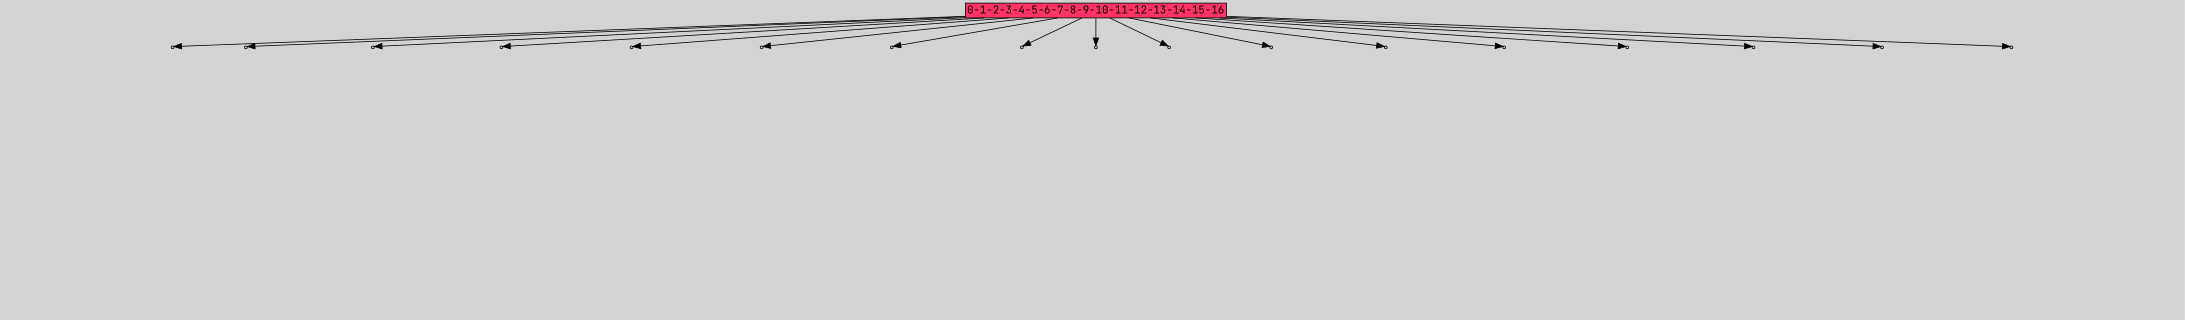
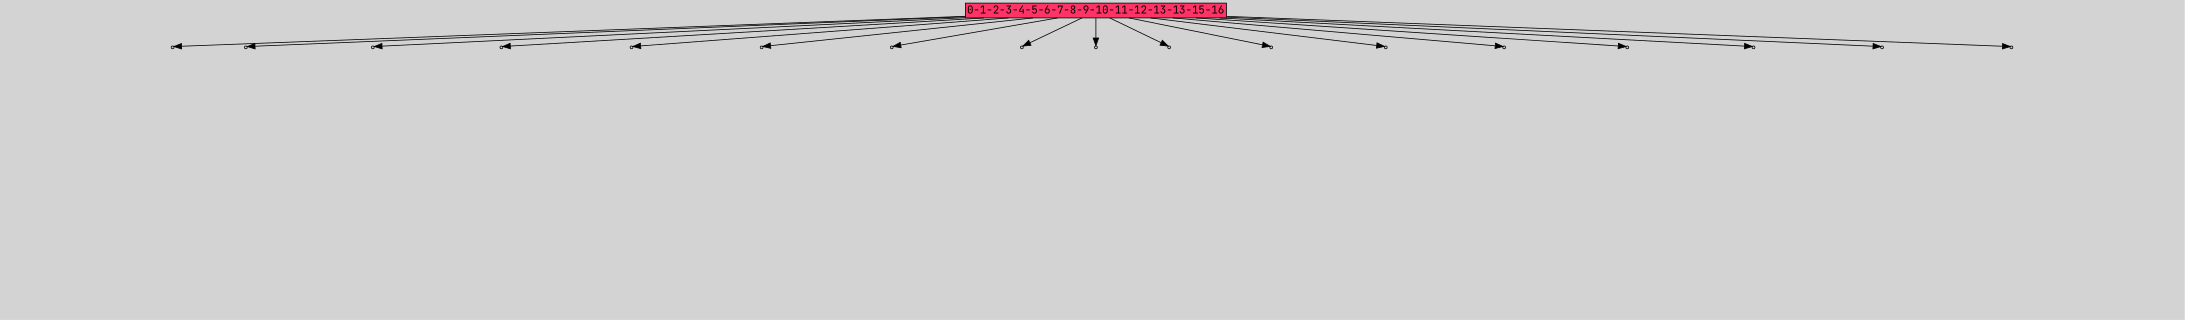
(1096, 11) -> (1096, 11)
